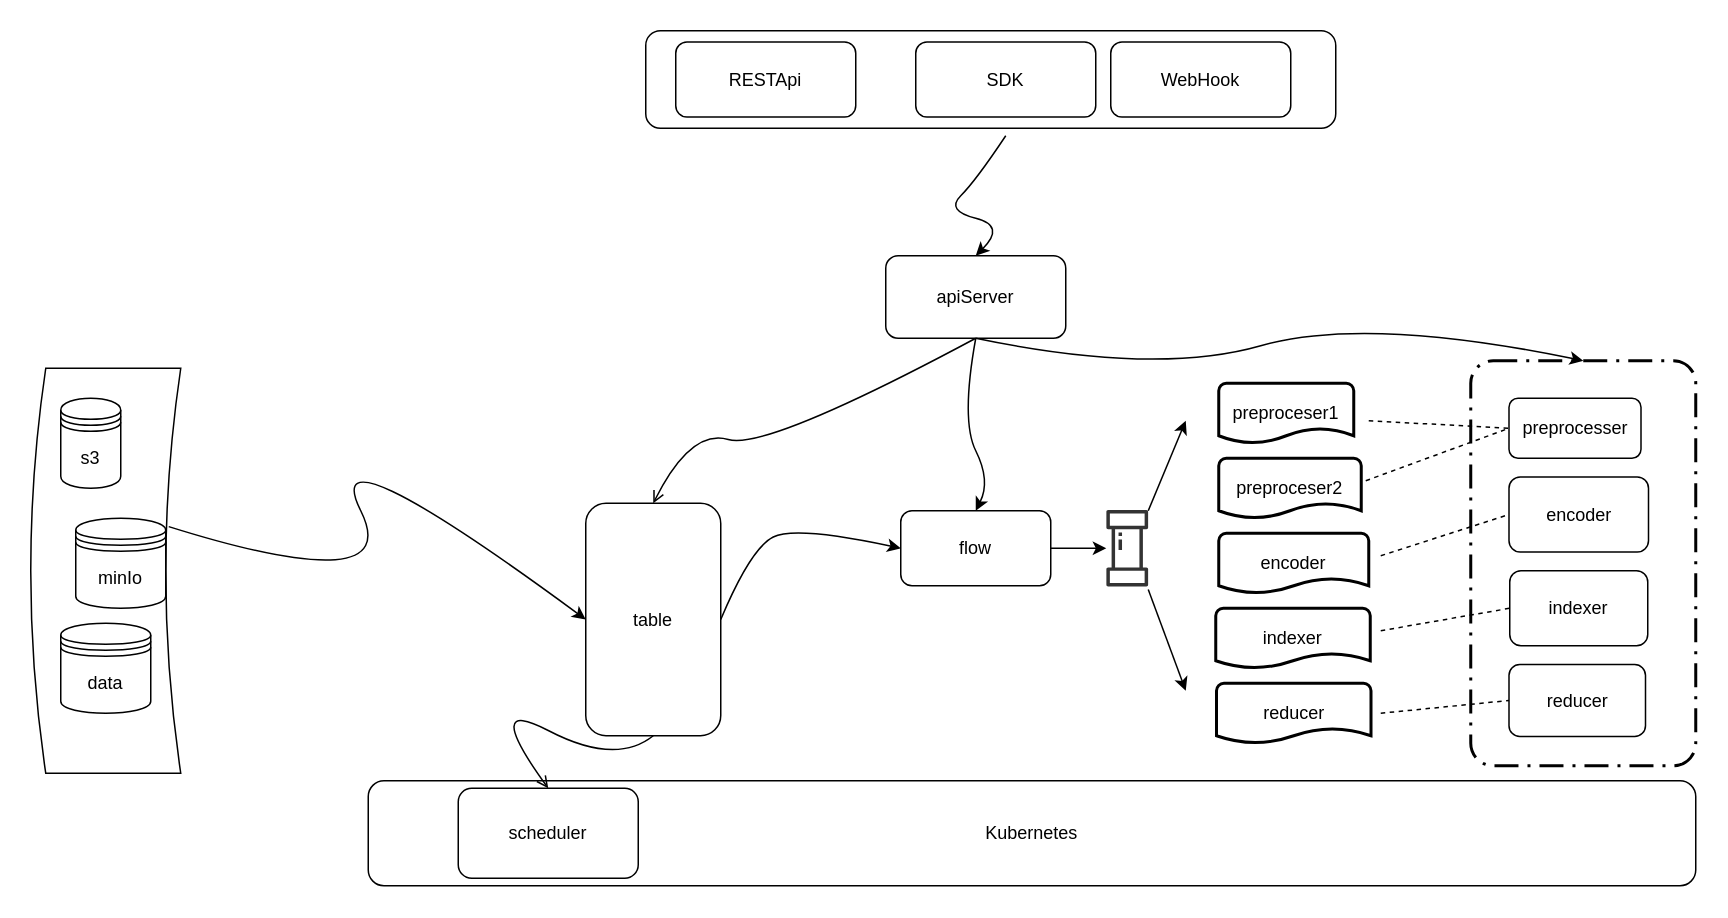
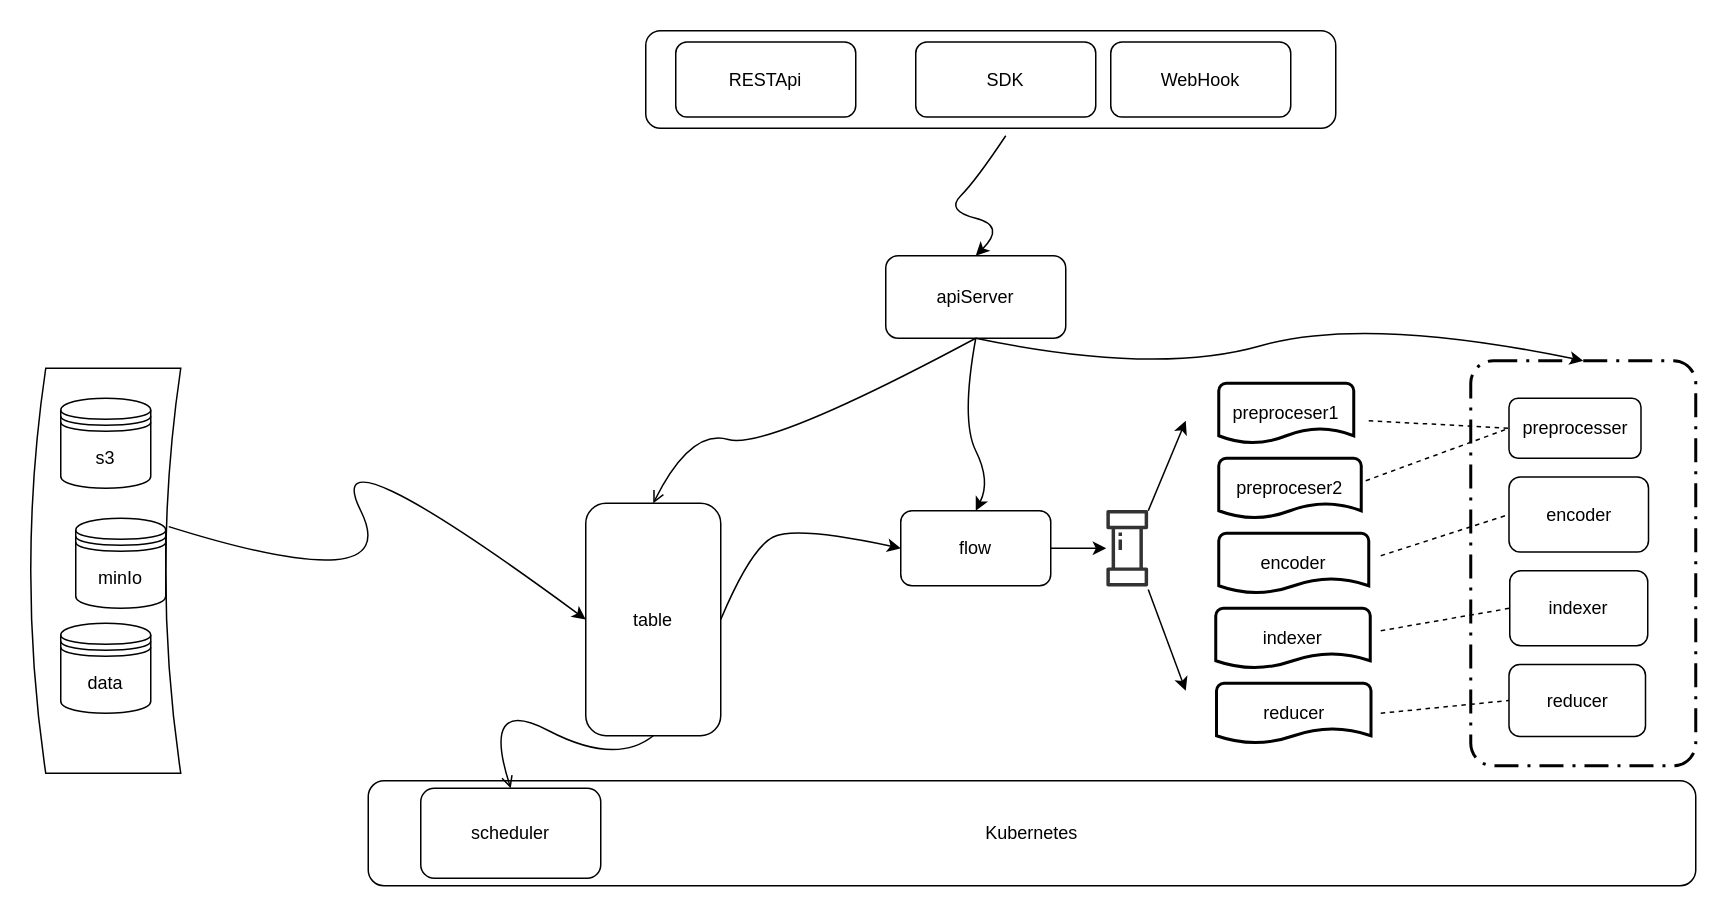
(91, 443) -> (106, 443)
(548, 833) -> (511, 833)
